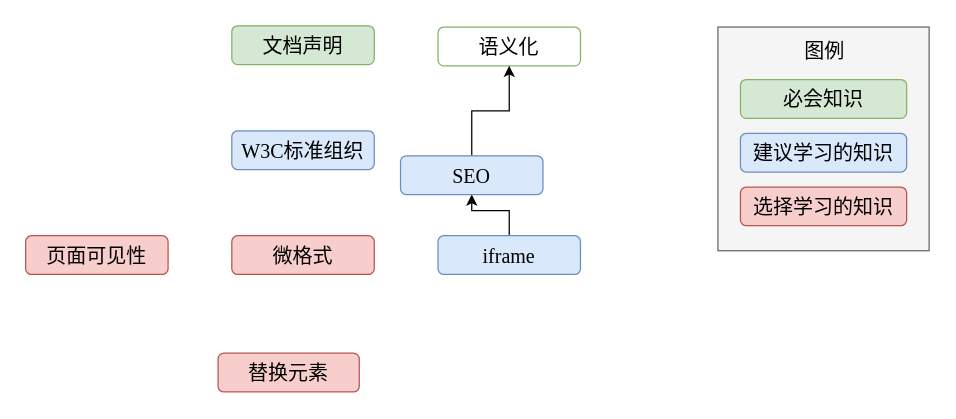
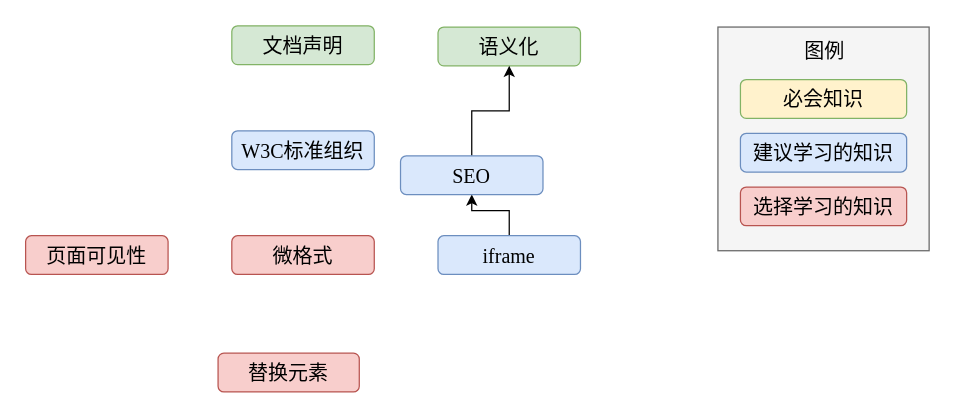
(509, 46) -> (509, 46)
(824, 99) -> (824, 99)
